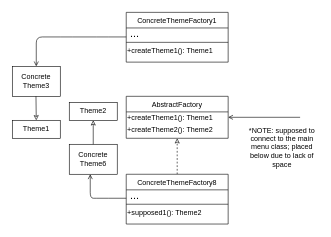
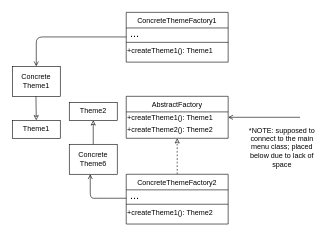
(36, 81) -> (36, 81)
(177, 182) -> (177, 182)
(166, 213) -> (172, 213)
